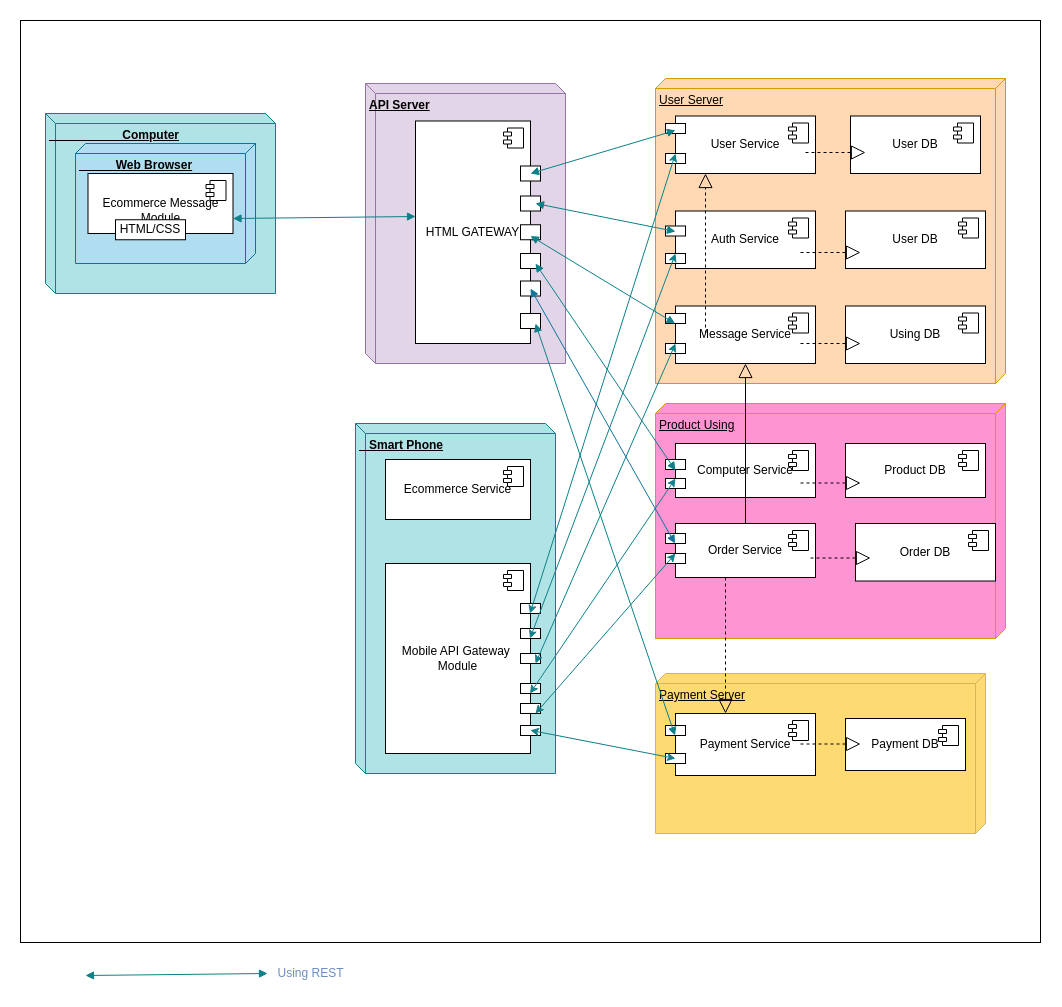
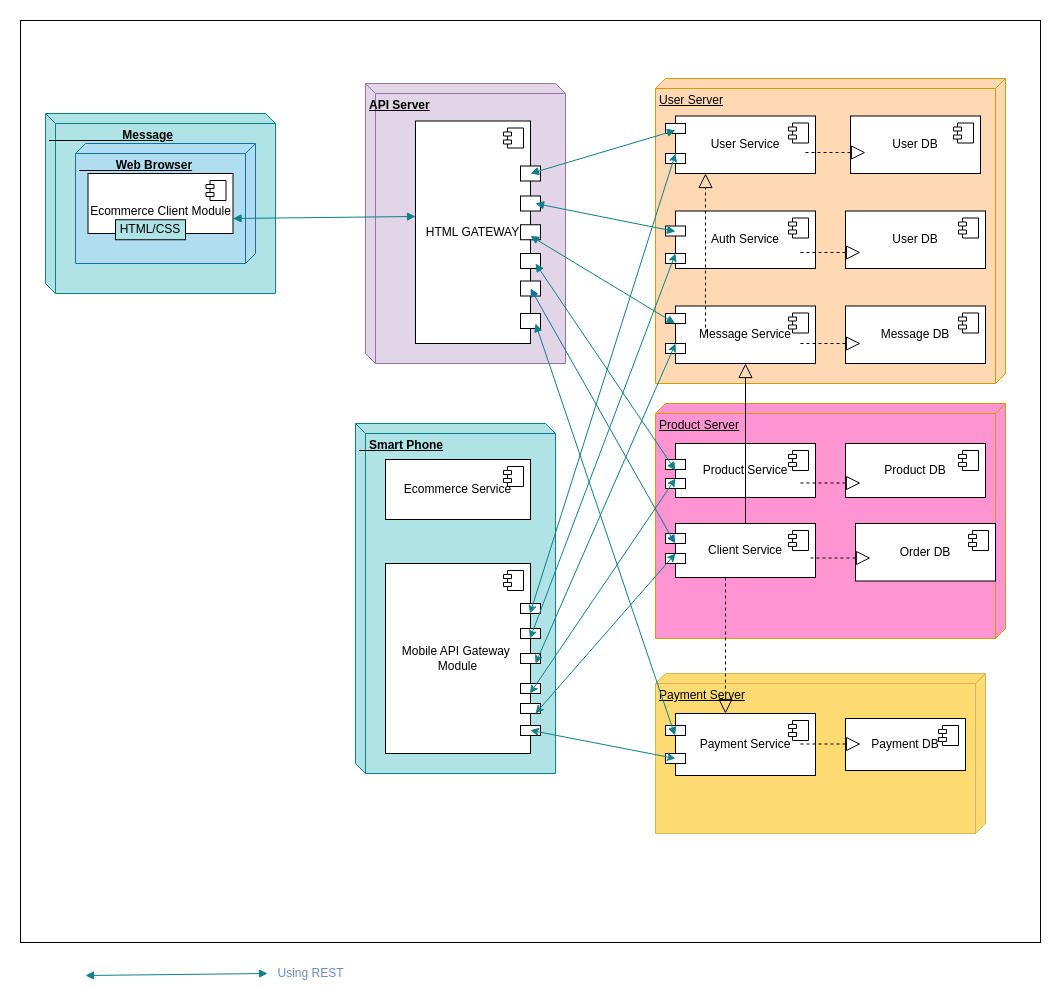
(76, 136) -> (73, 136)
(161, 204) -> (161, 204)
(151, 230) -> (151, 230)
(916, 335) -> (916, 335)
(700, 426) -> (705, 426)
(746, 471) -> (746, 471)
(746, 551) -> (746, 551)
